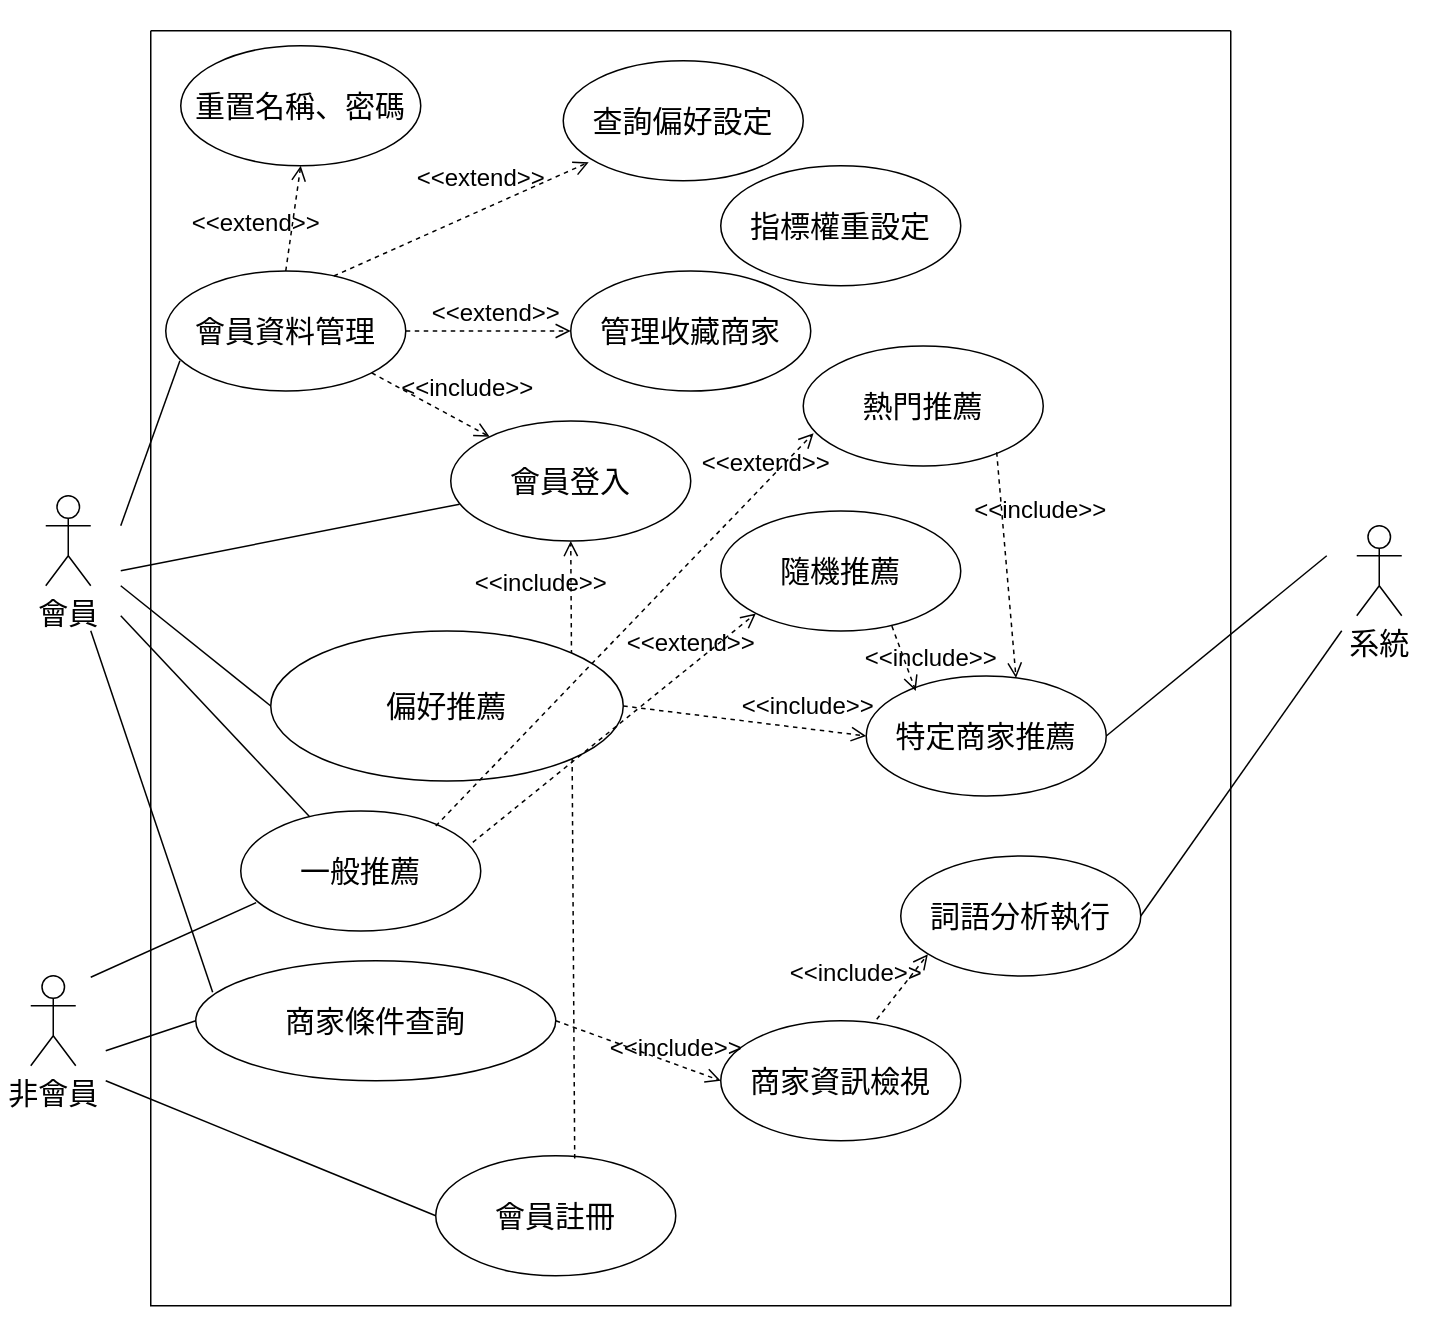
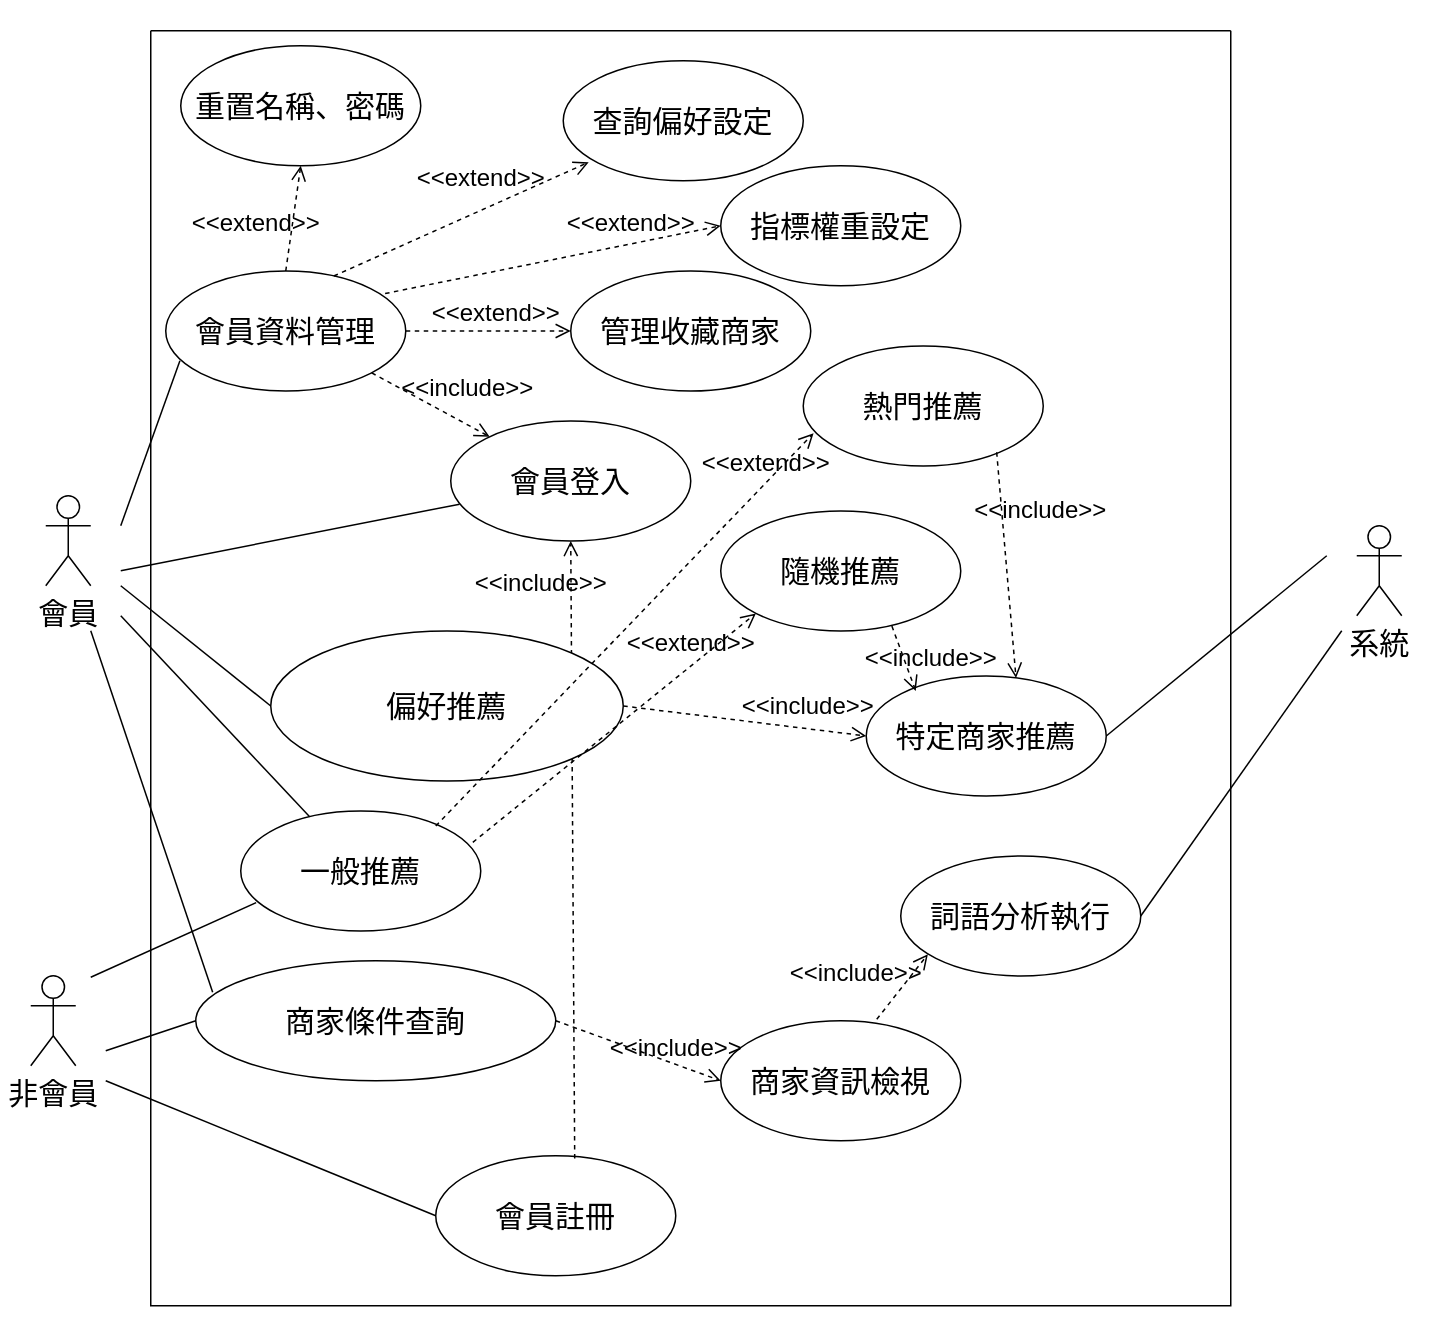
none -> (551, 260)
